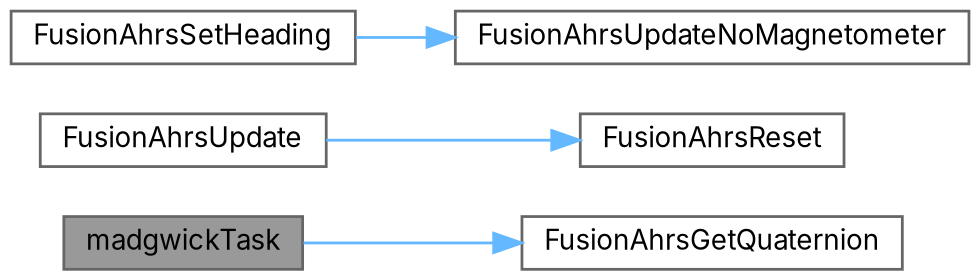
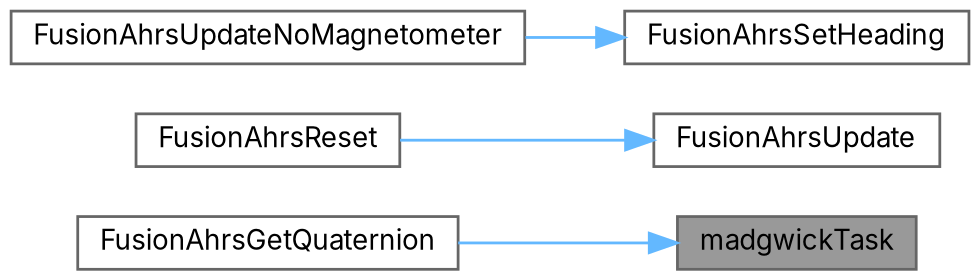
(391, 37) -> (561, 37)
(439, 140) -> (512, 140)
(398, 243) -> (554, 243)
